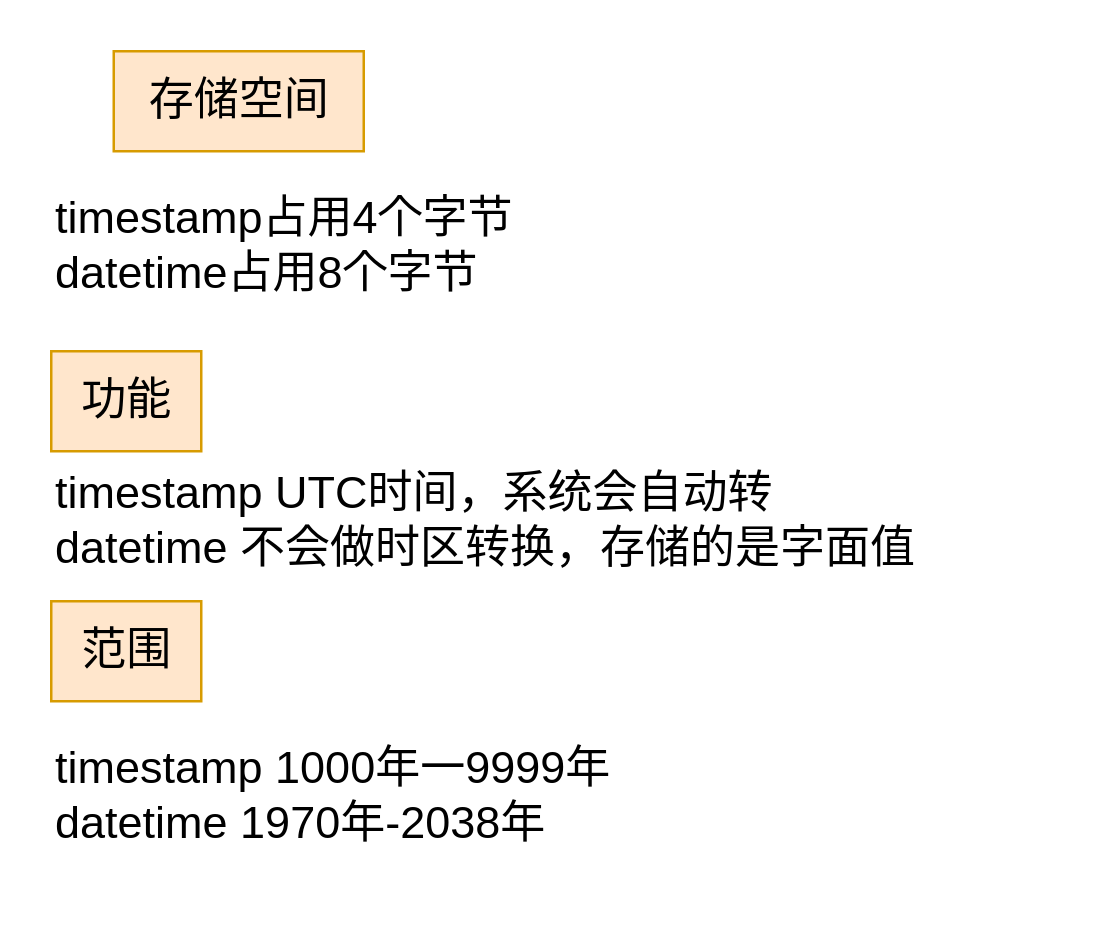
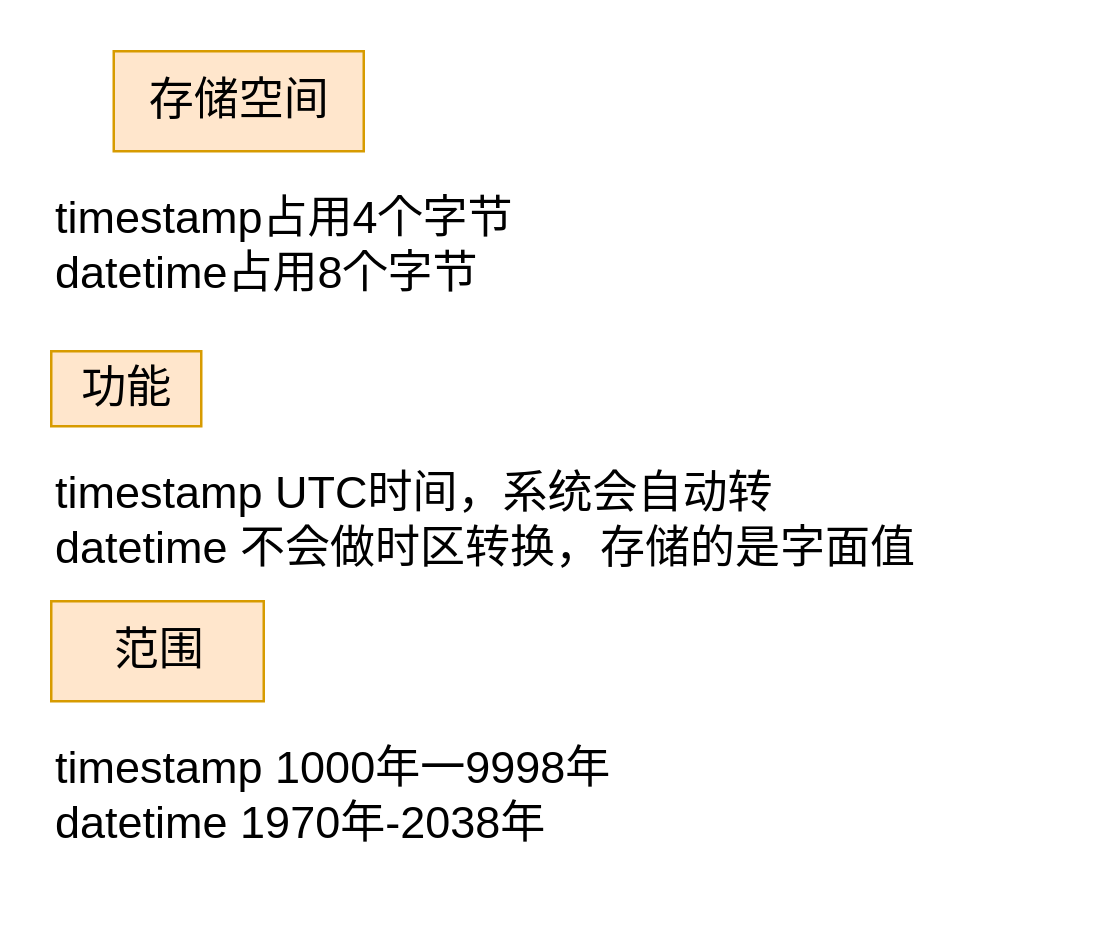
(126, 401) -> (126, 389)
(126, 651) -> (158, 651)
(339, 798) -> (339, 798)
